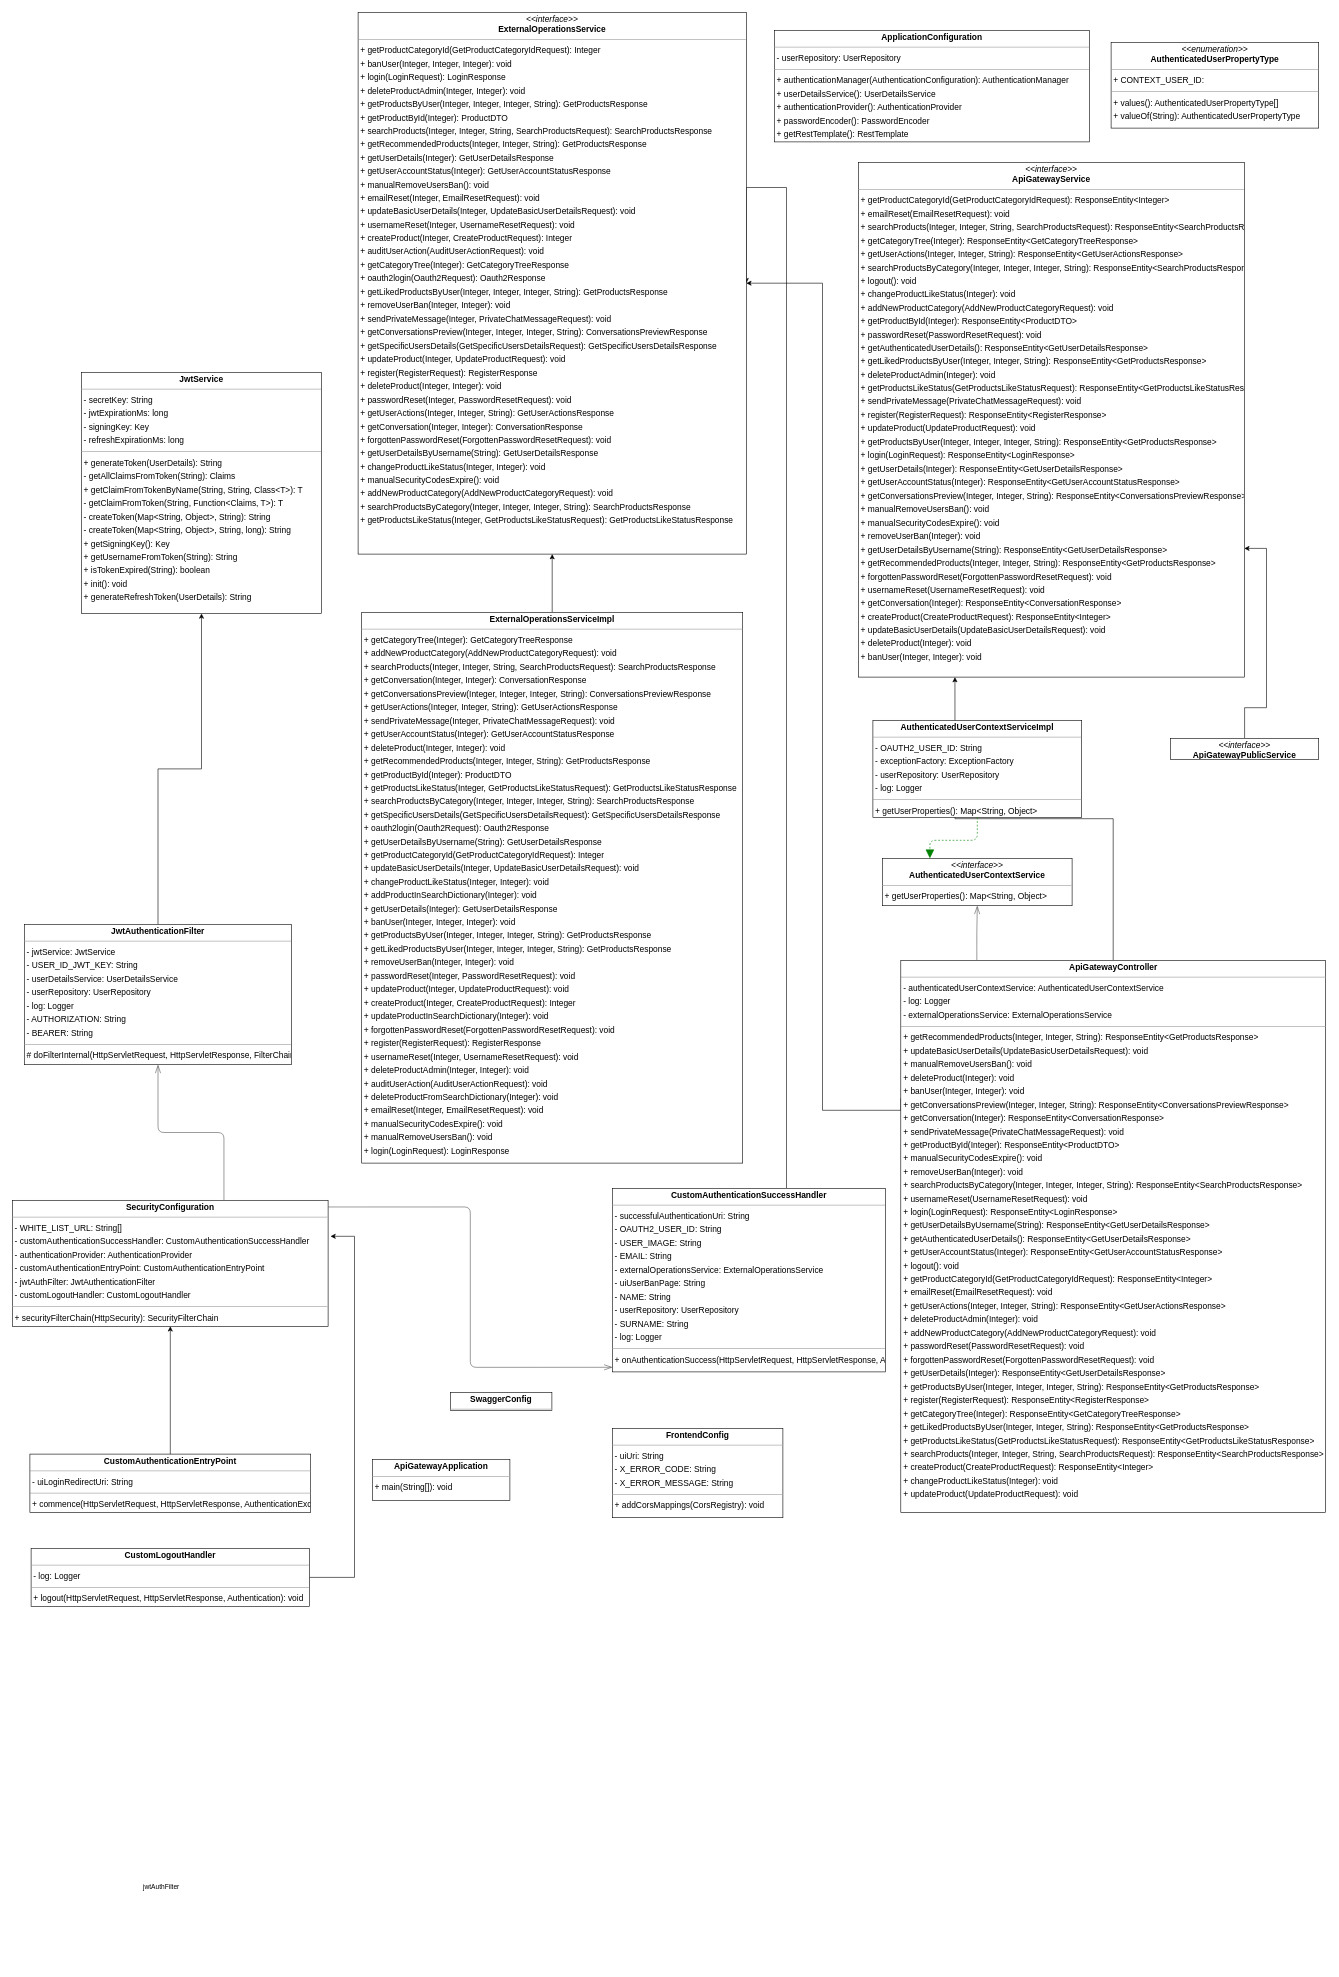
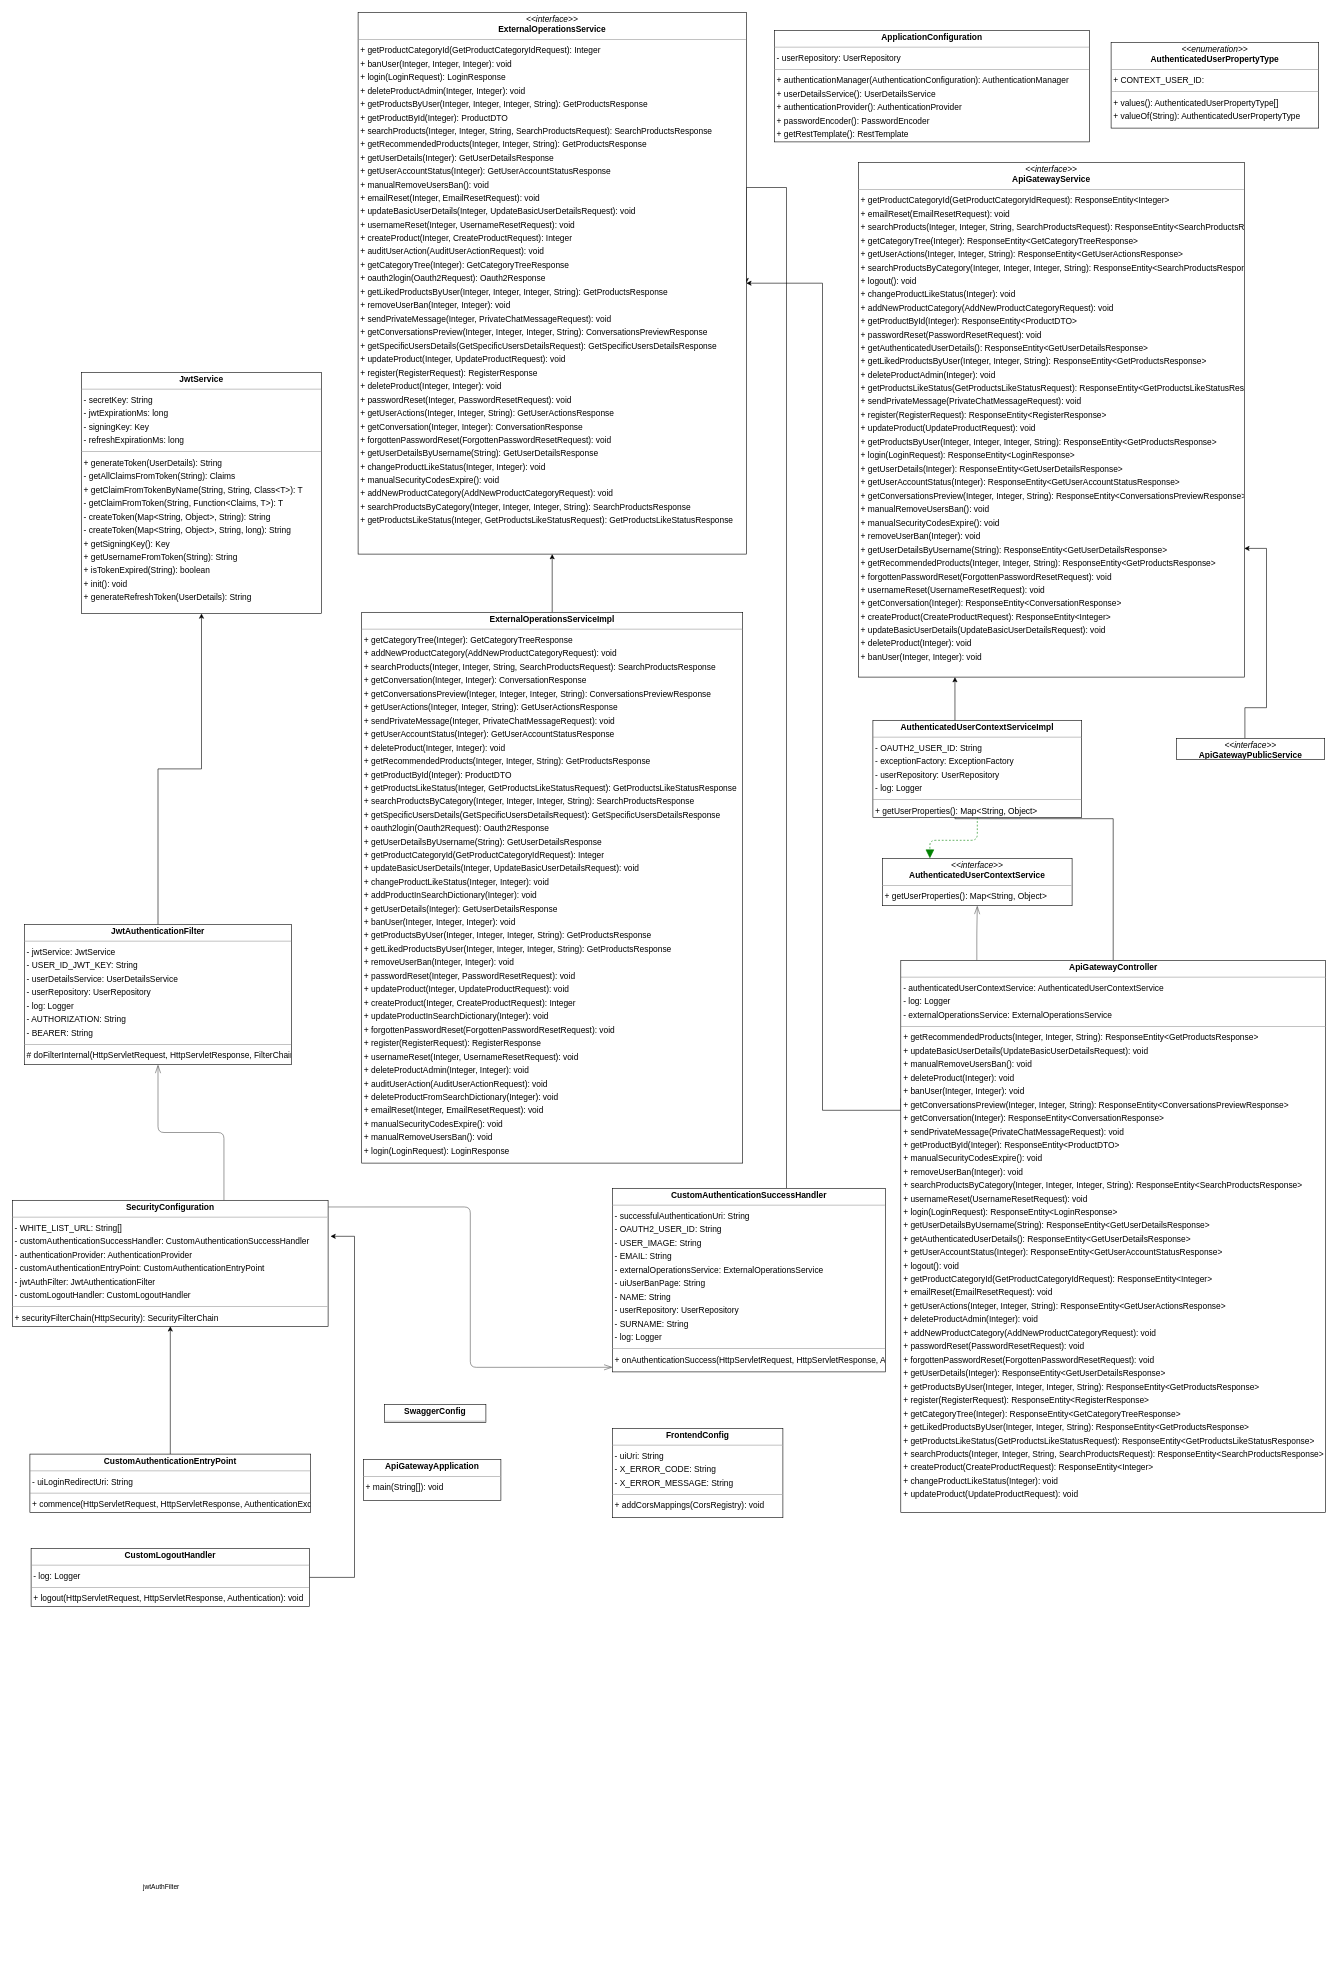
(1244, 749) -> (1250, 749)
(501, 1401) -> (435, 1413)
(441, 1480) -> (432, 1480)
